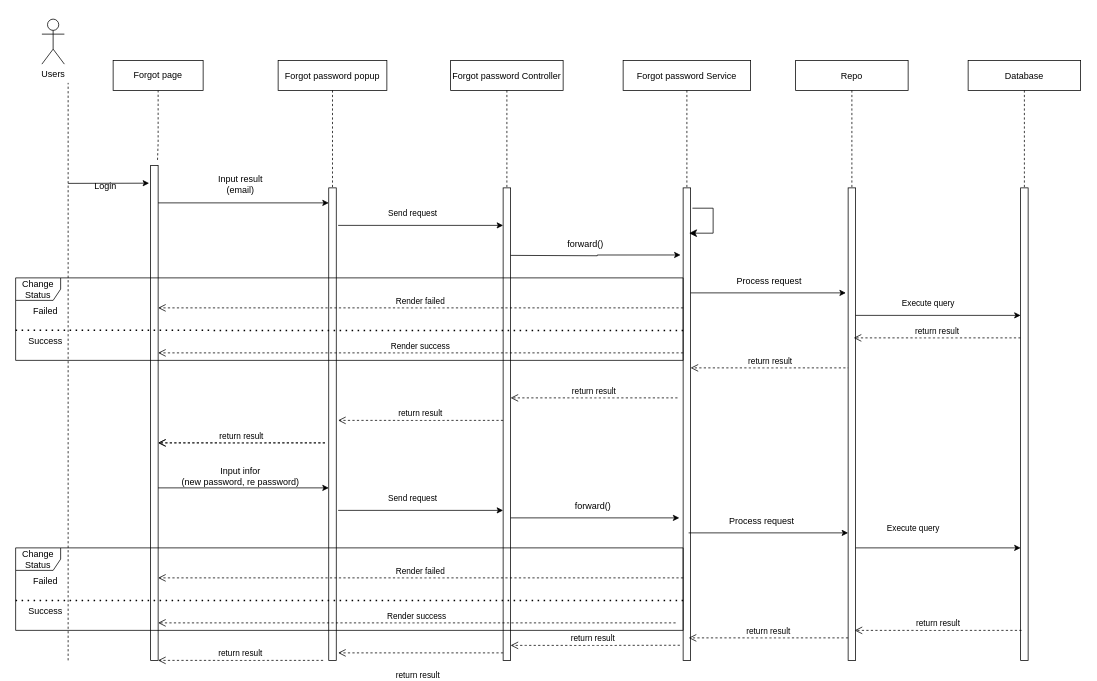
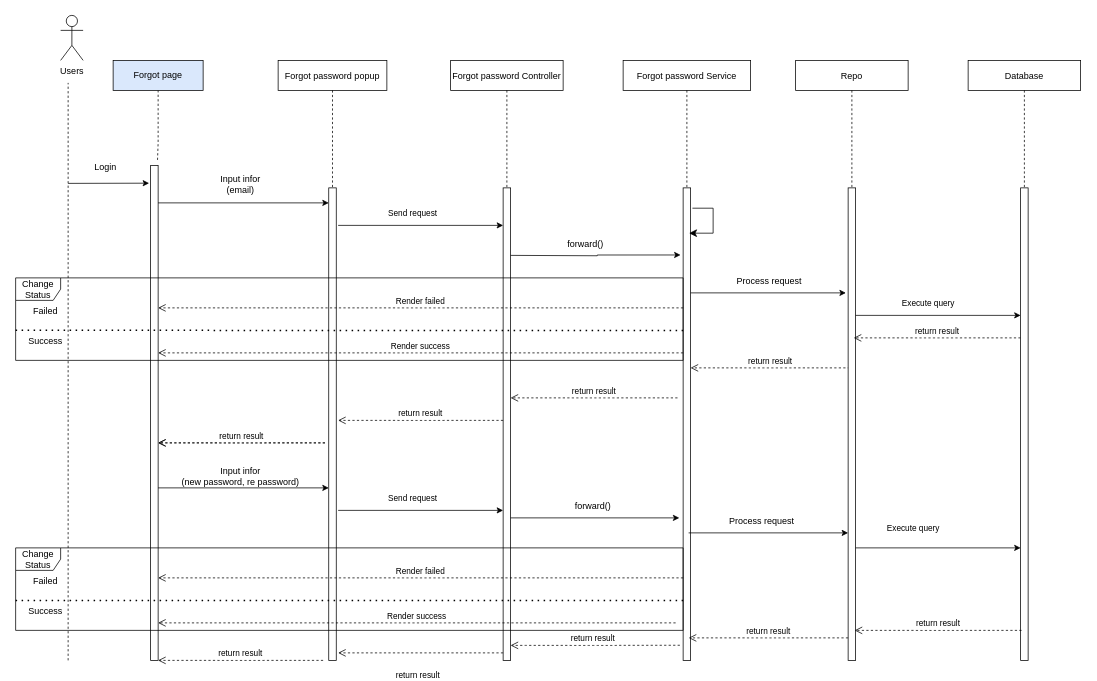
(53, 42) -> (72, 38)
(158, 75) -> (158, 75)
(105, 180) -> (105, 162)
(240, 184) -> (240, 184)
